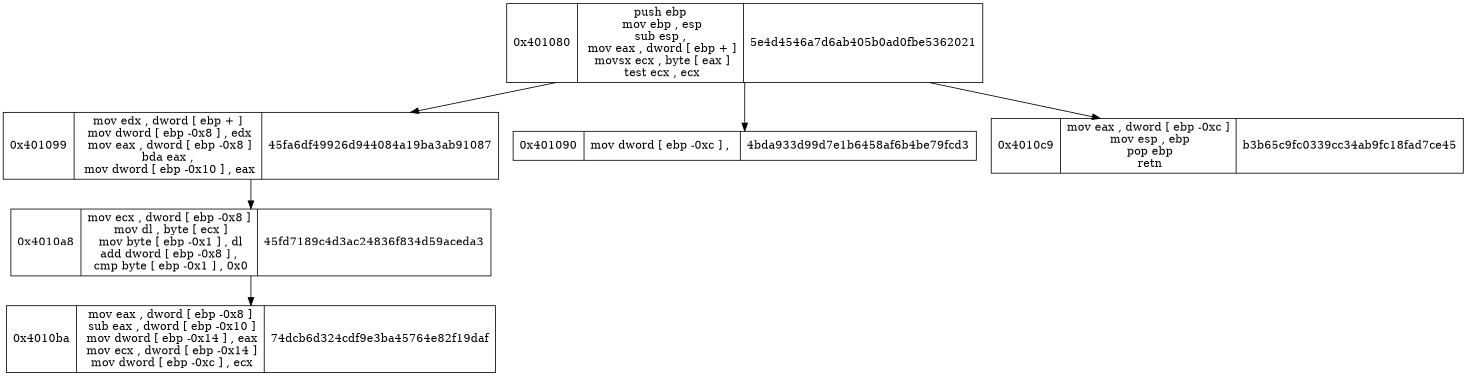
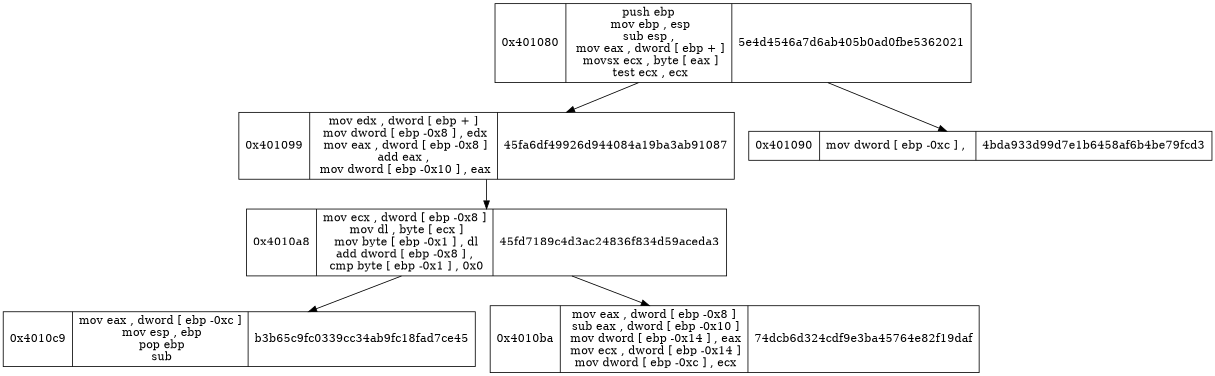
(1011, 100) -> (359, 292)
(168, 157) -> (404, 157)
(1148, 164) -> (160, 357)
